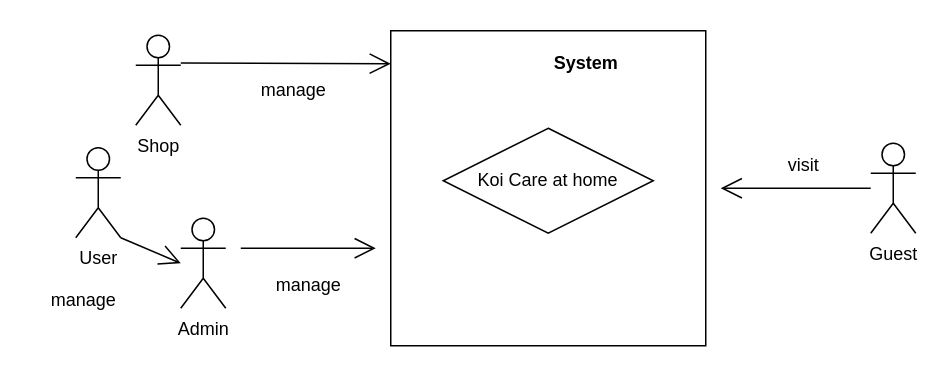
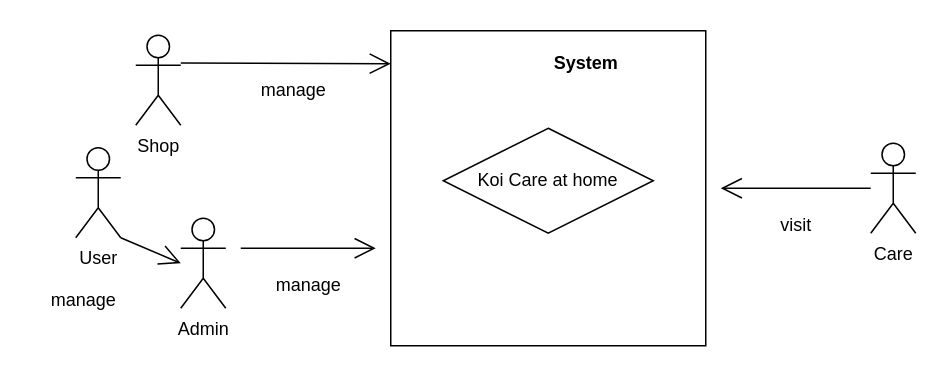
(803, 166) -> (796, 226)
(894, 255) -> (894, 255)
